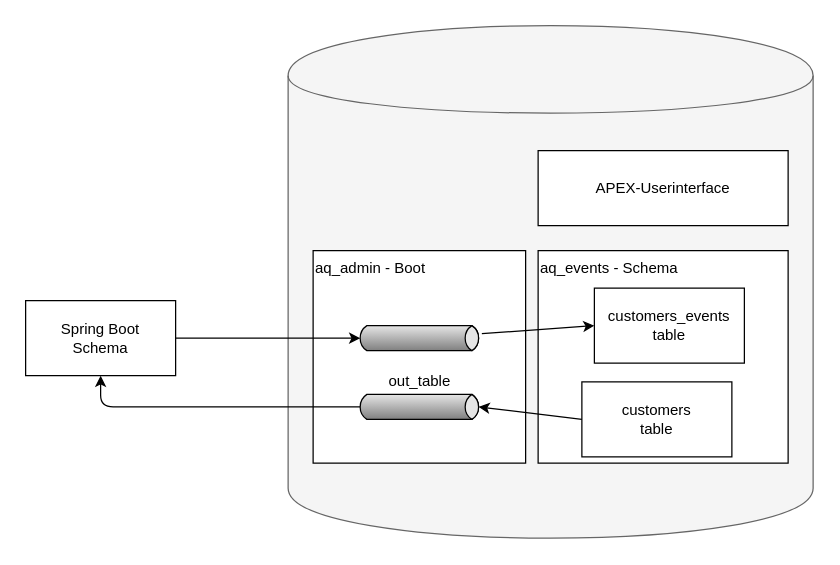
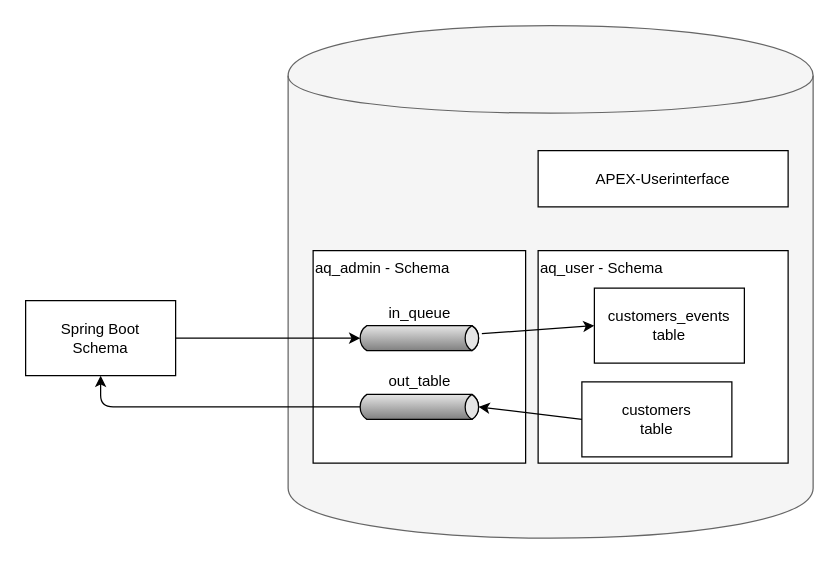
(663, 188) -> (663, 179)
(373, 268) -> (381, 268)
(612, 268) -> (604, 268)
none -> (419, 313)
